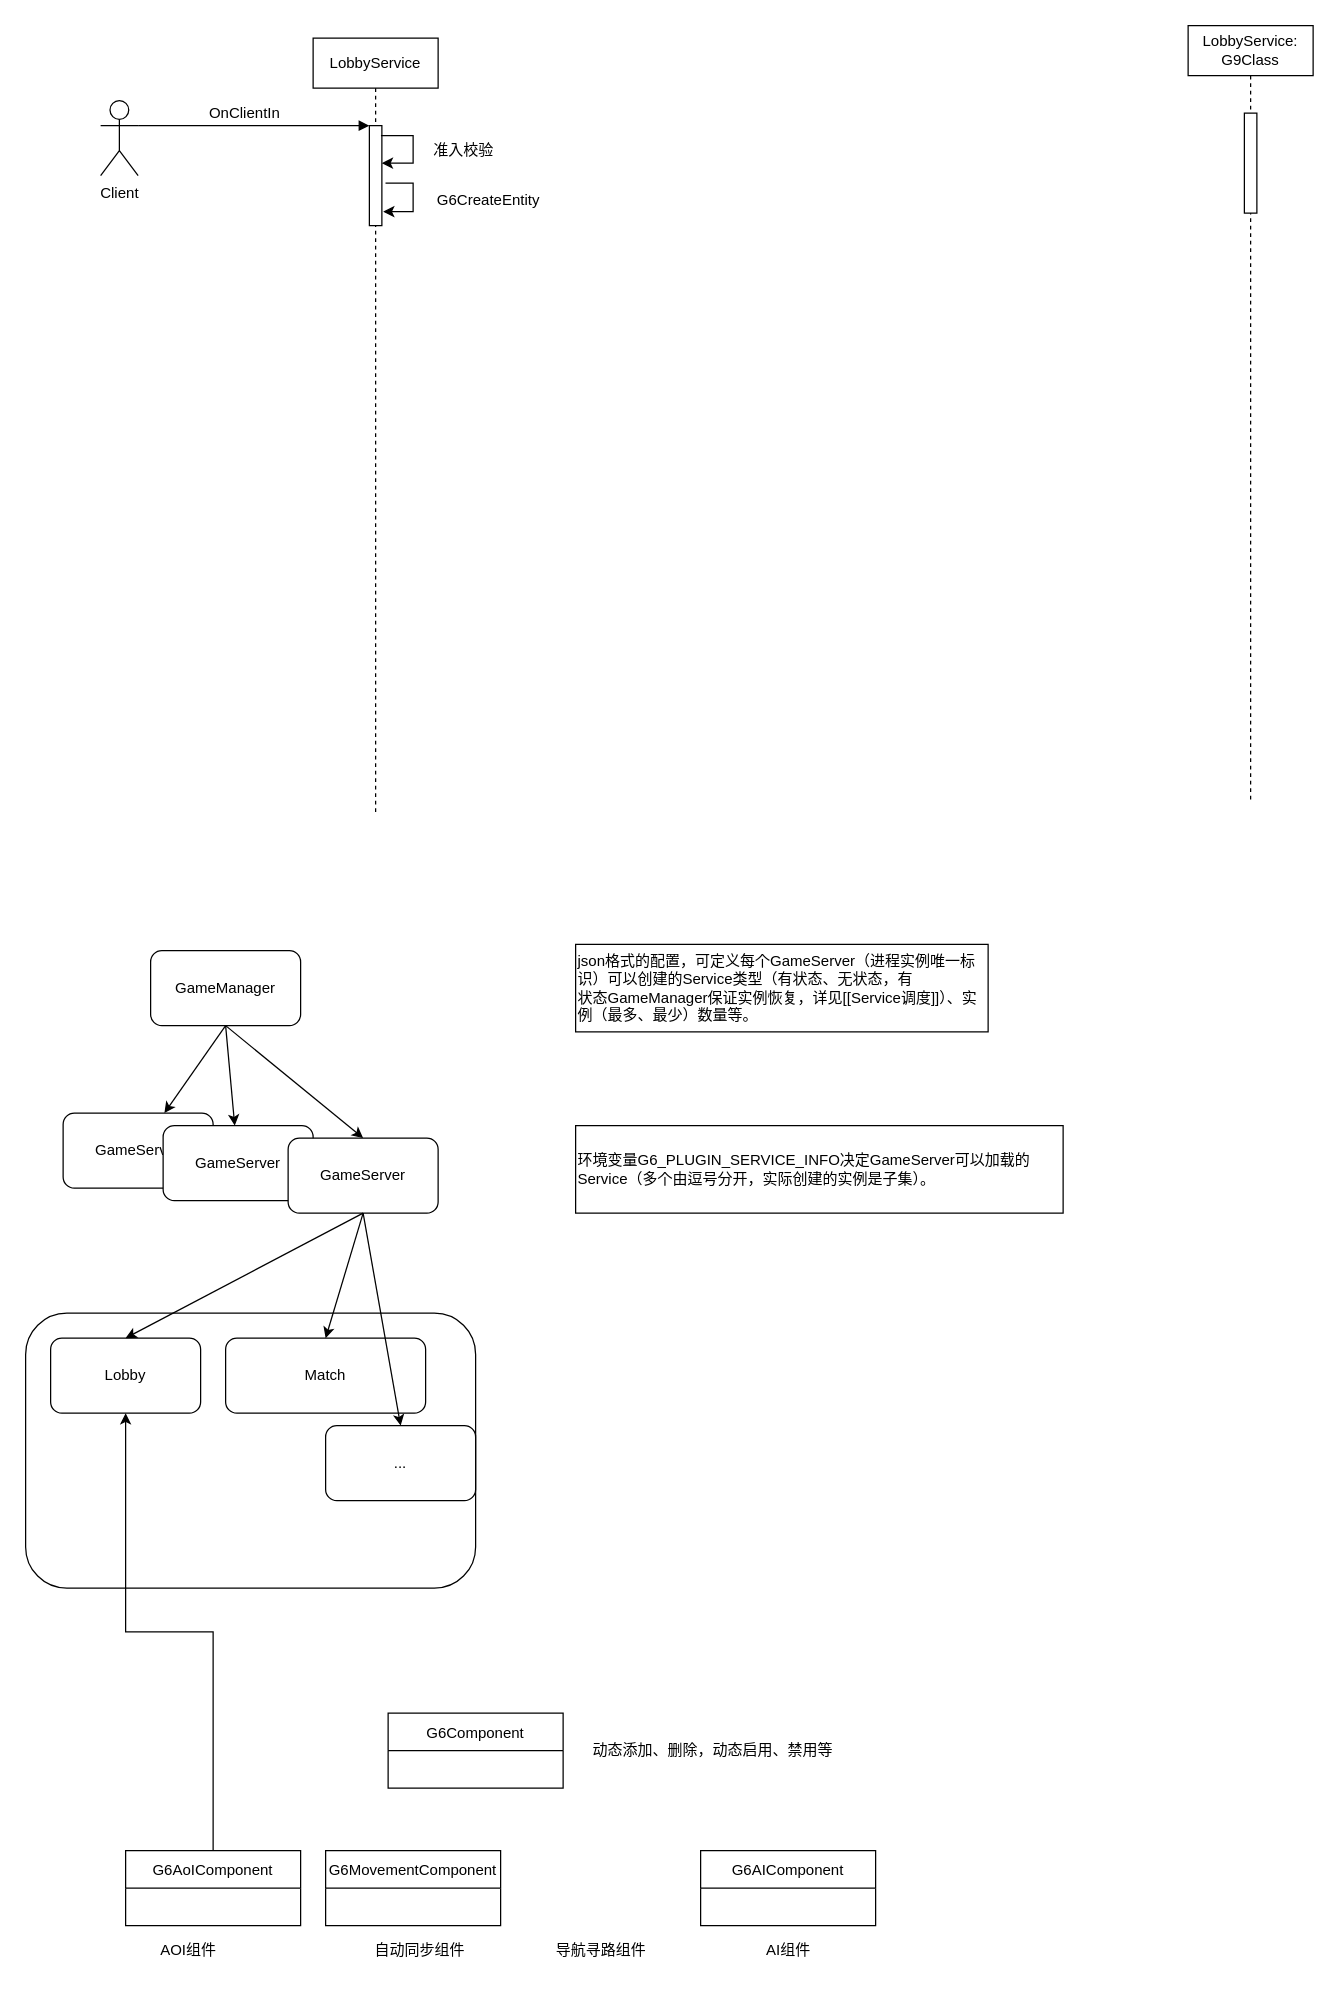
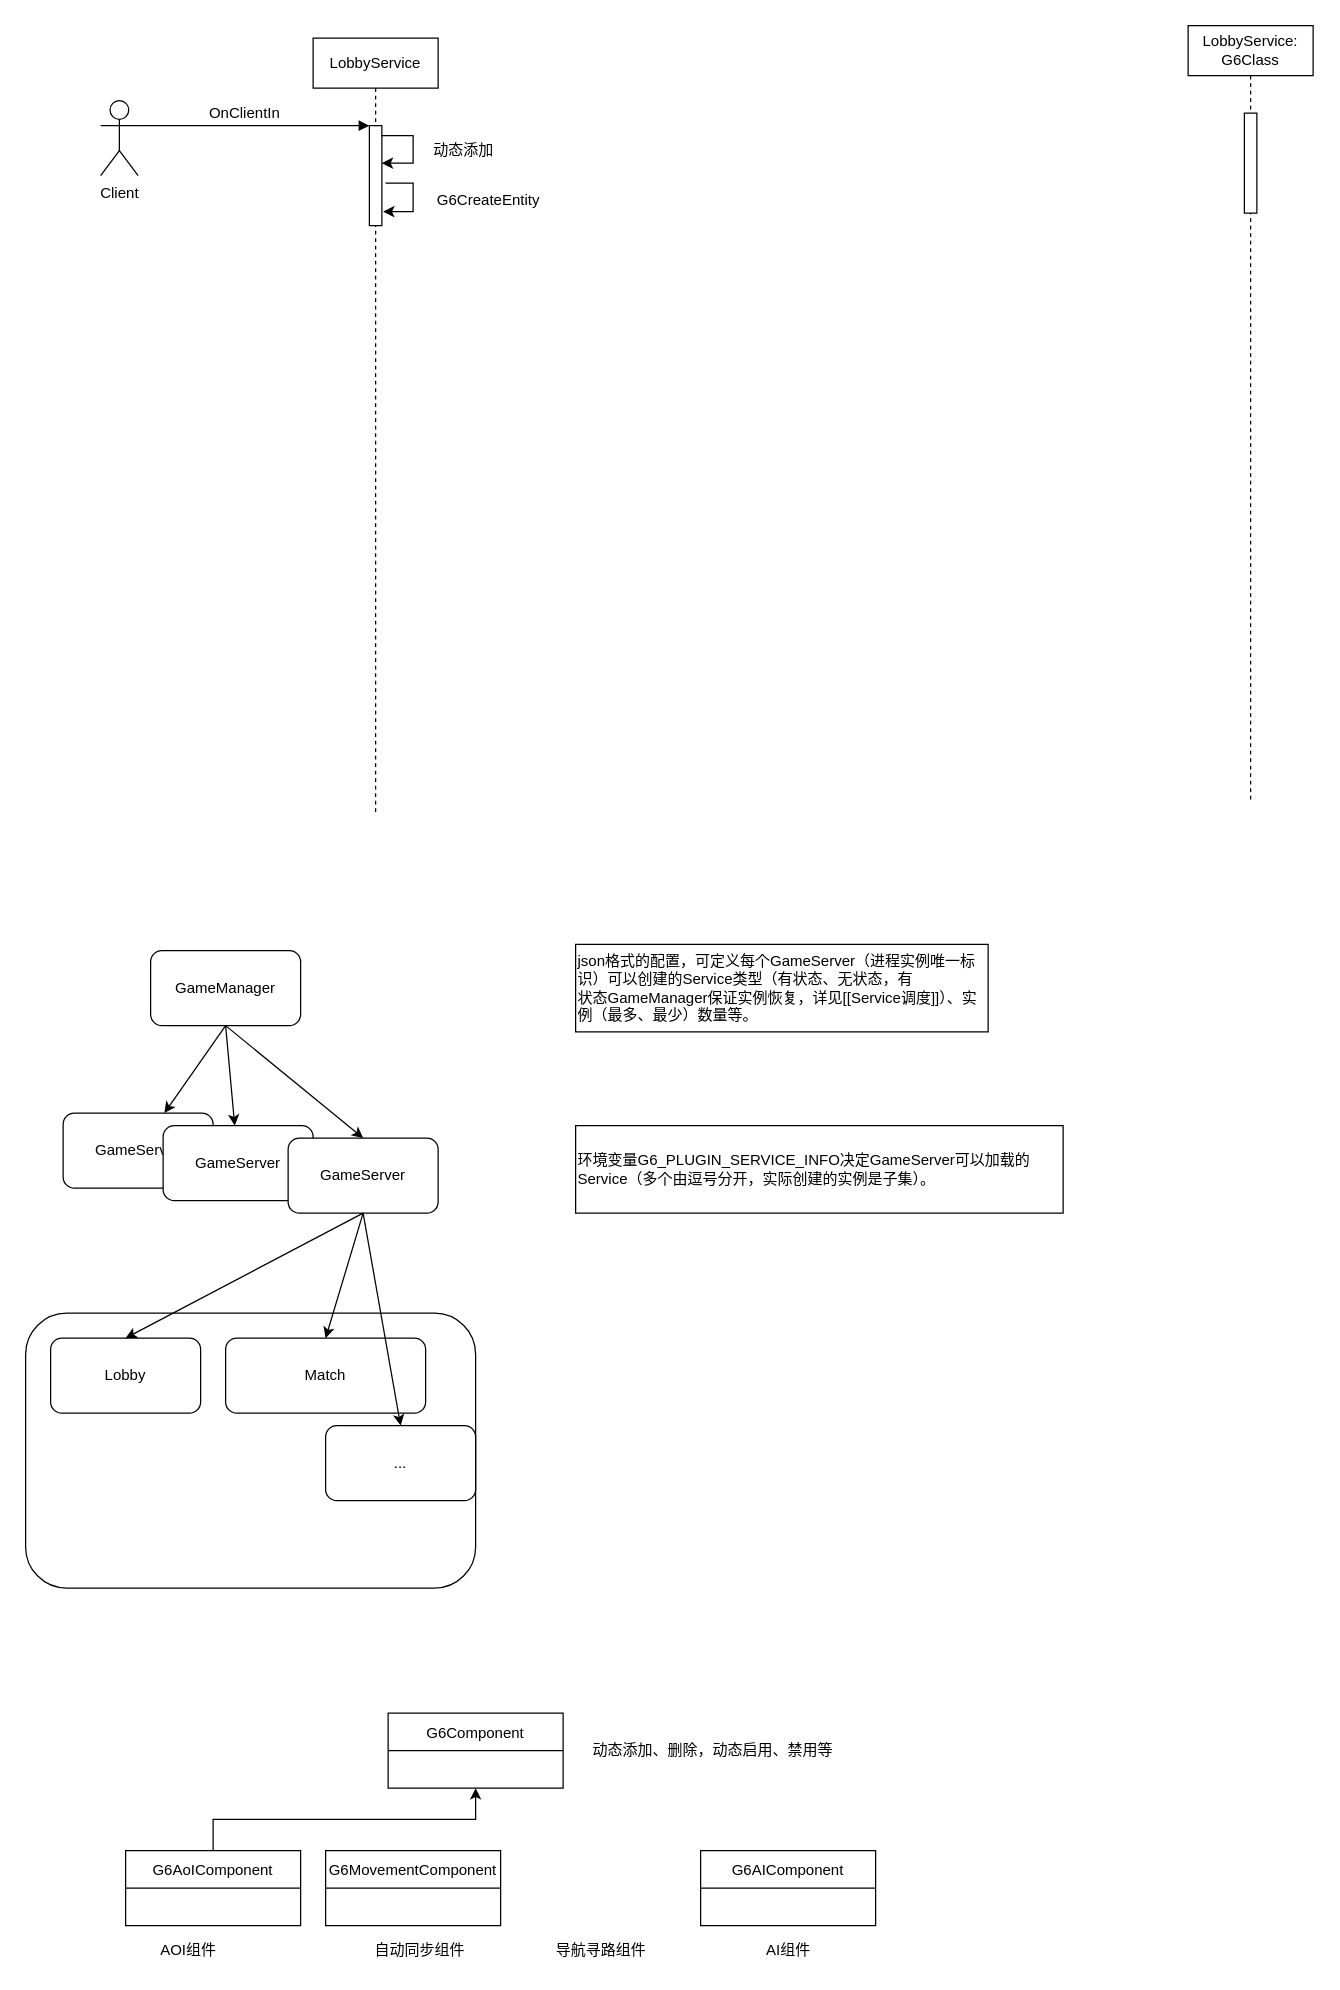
(1251, 51) -> (1251, 51)
(464, 151) -> (464, 151)
(159, 1632) -> (354, 1819)
